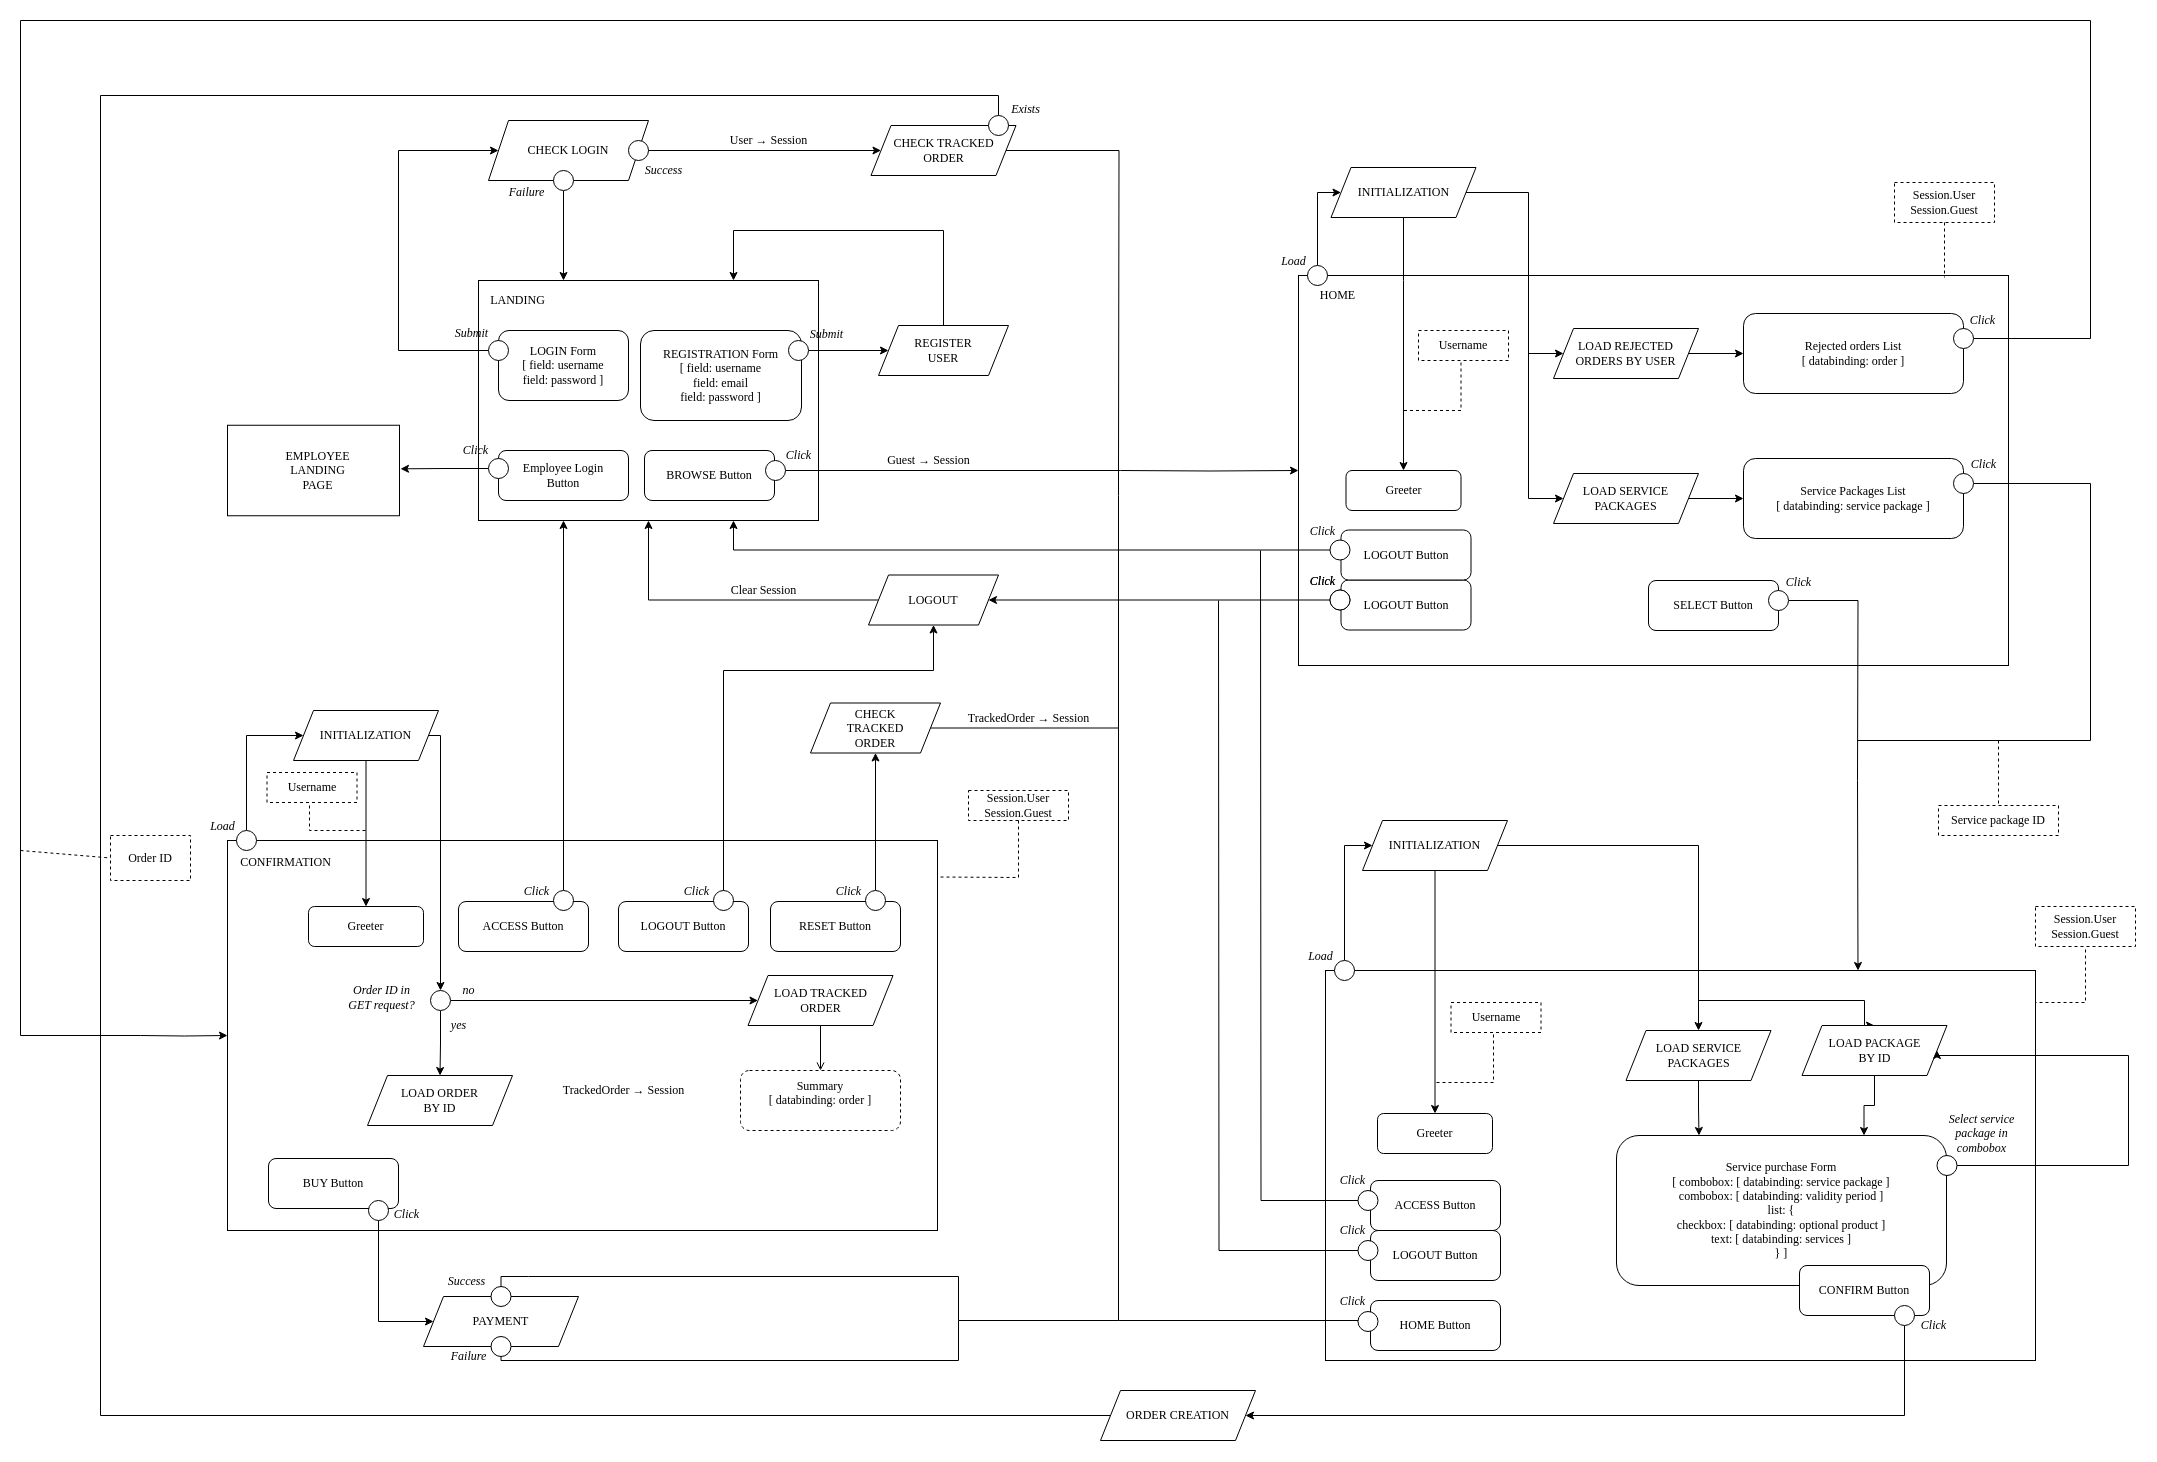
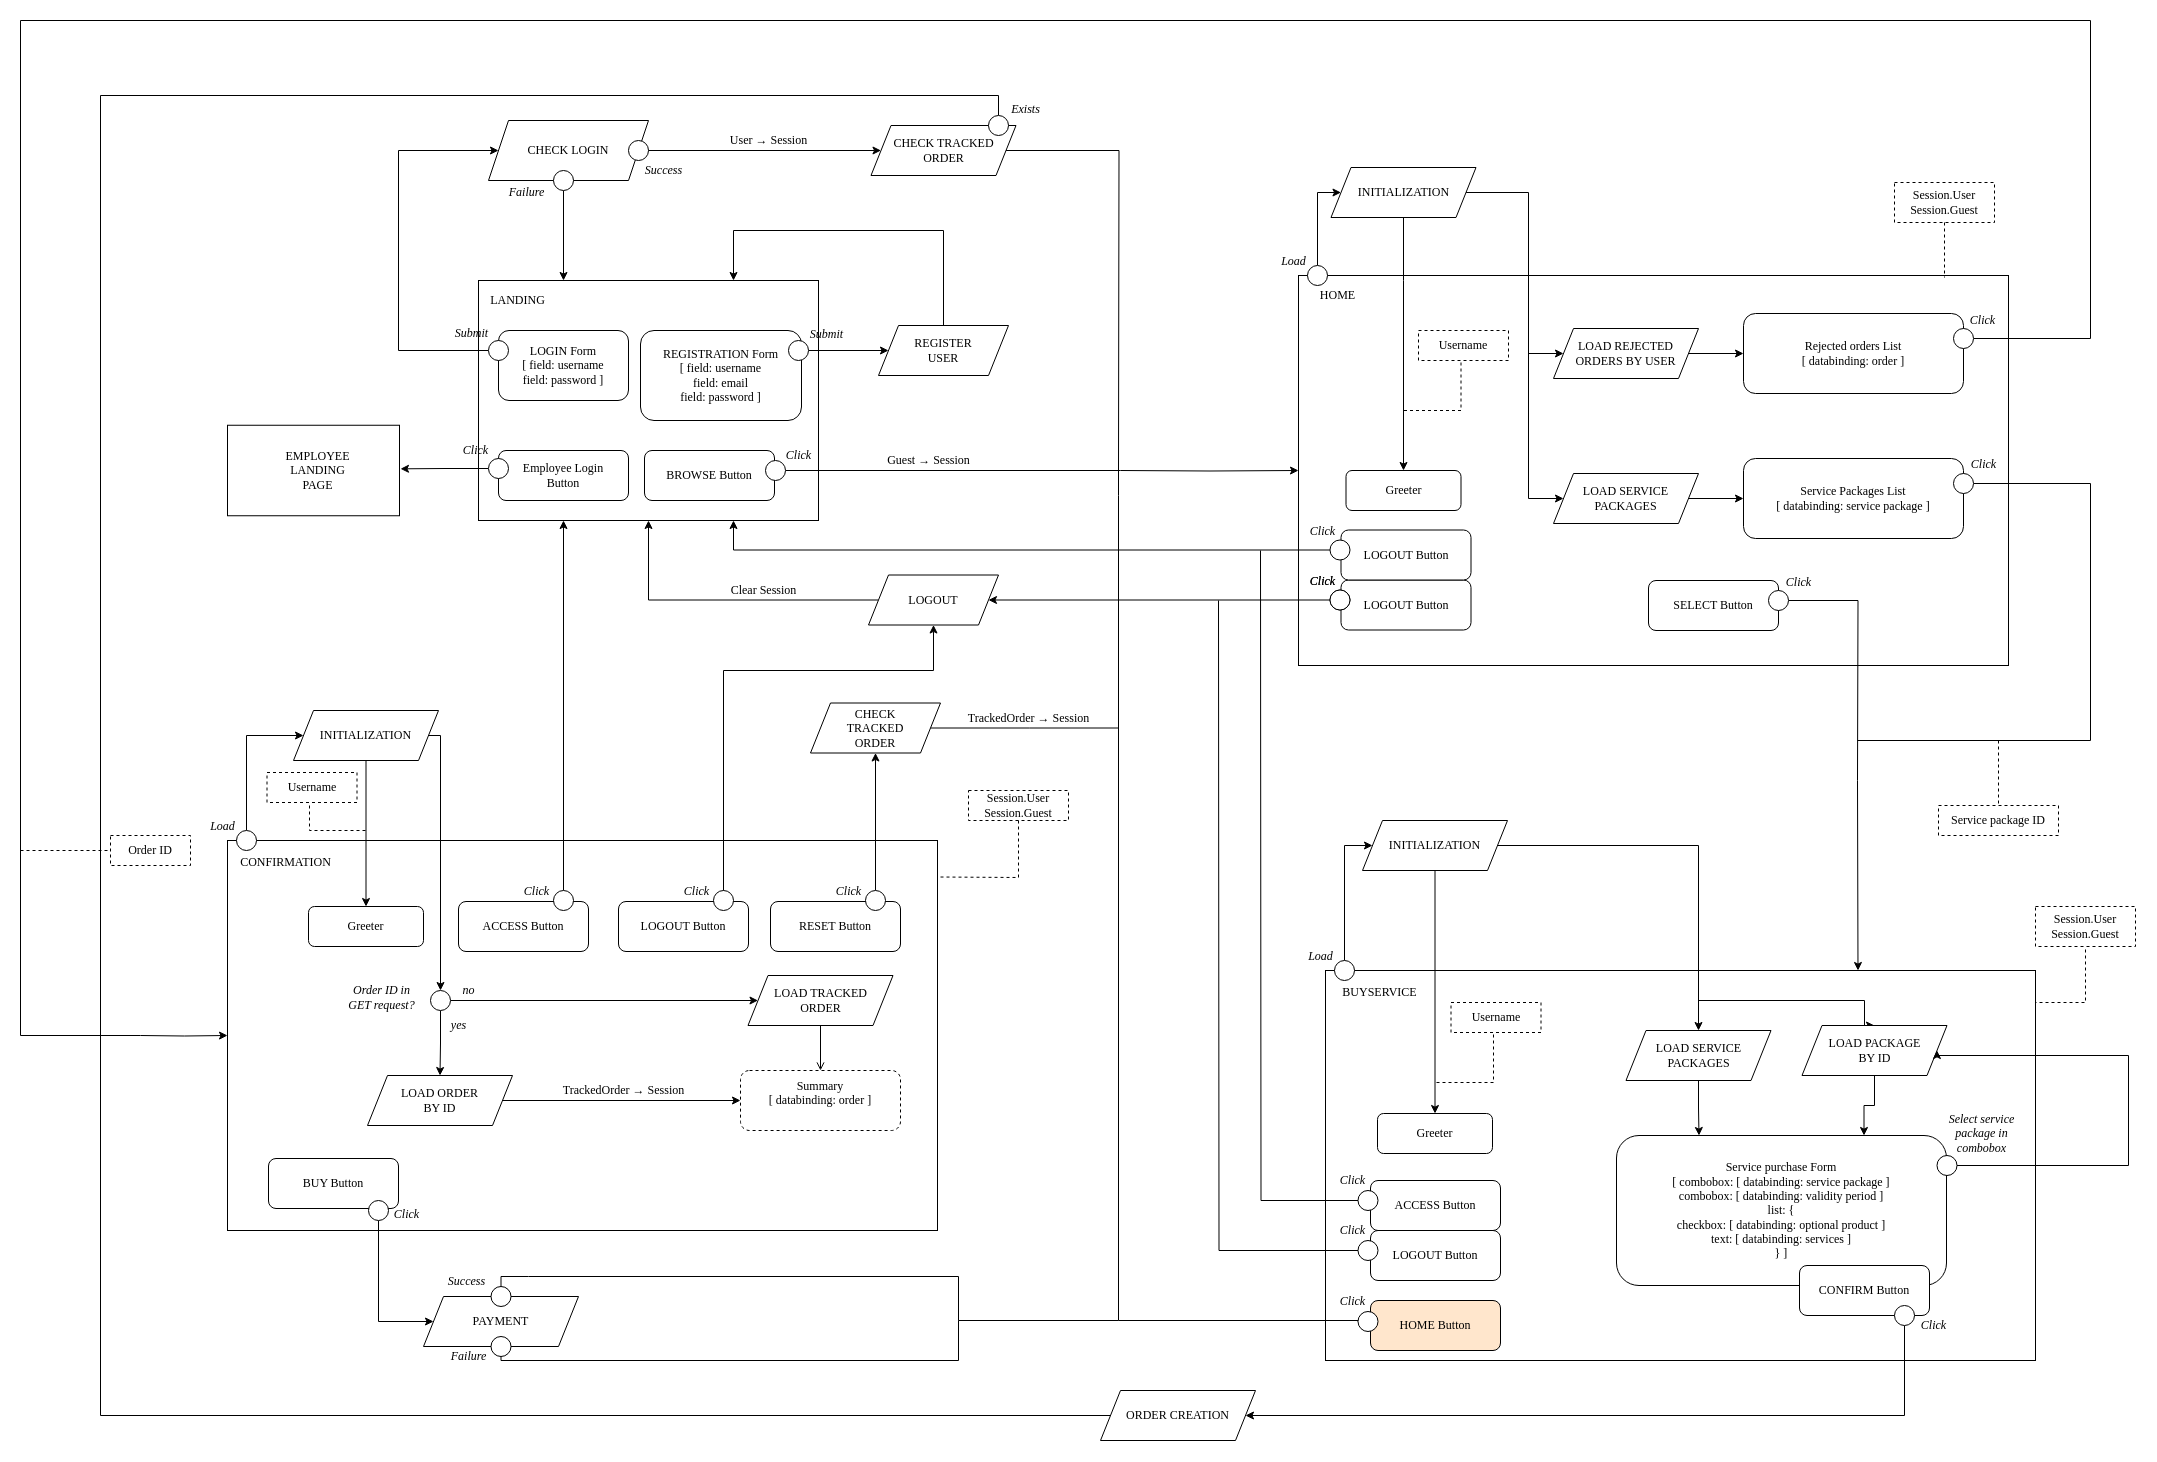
(151, 858) -> (151, 851)
none -> (1380, 993)
none -> (618, 1101)
(1436, 1326) -> (1436, 1326)
